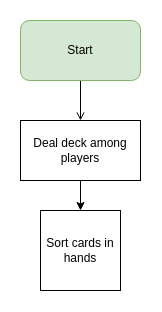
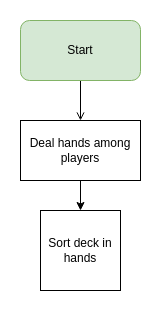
(81, 151) -> (81, 151)
(81, 251) -> (81, 251)
